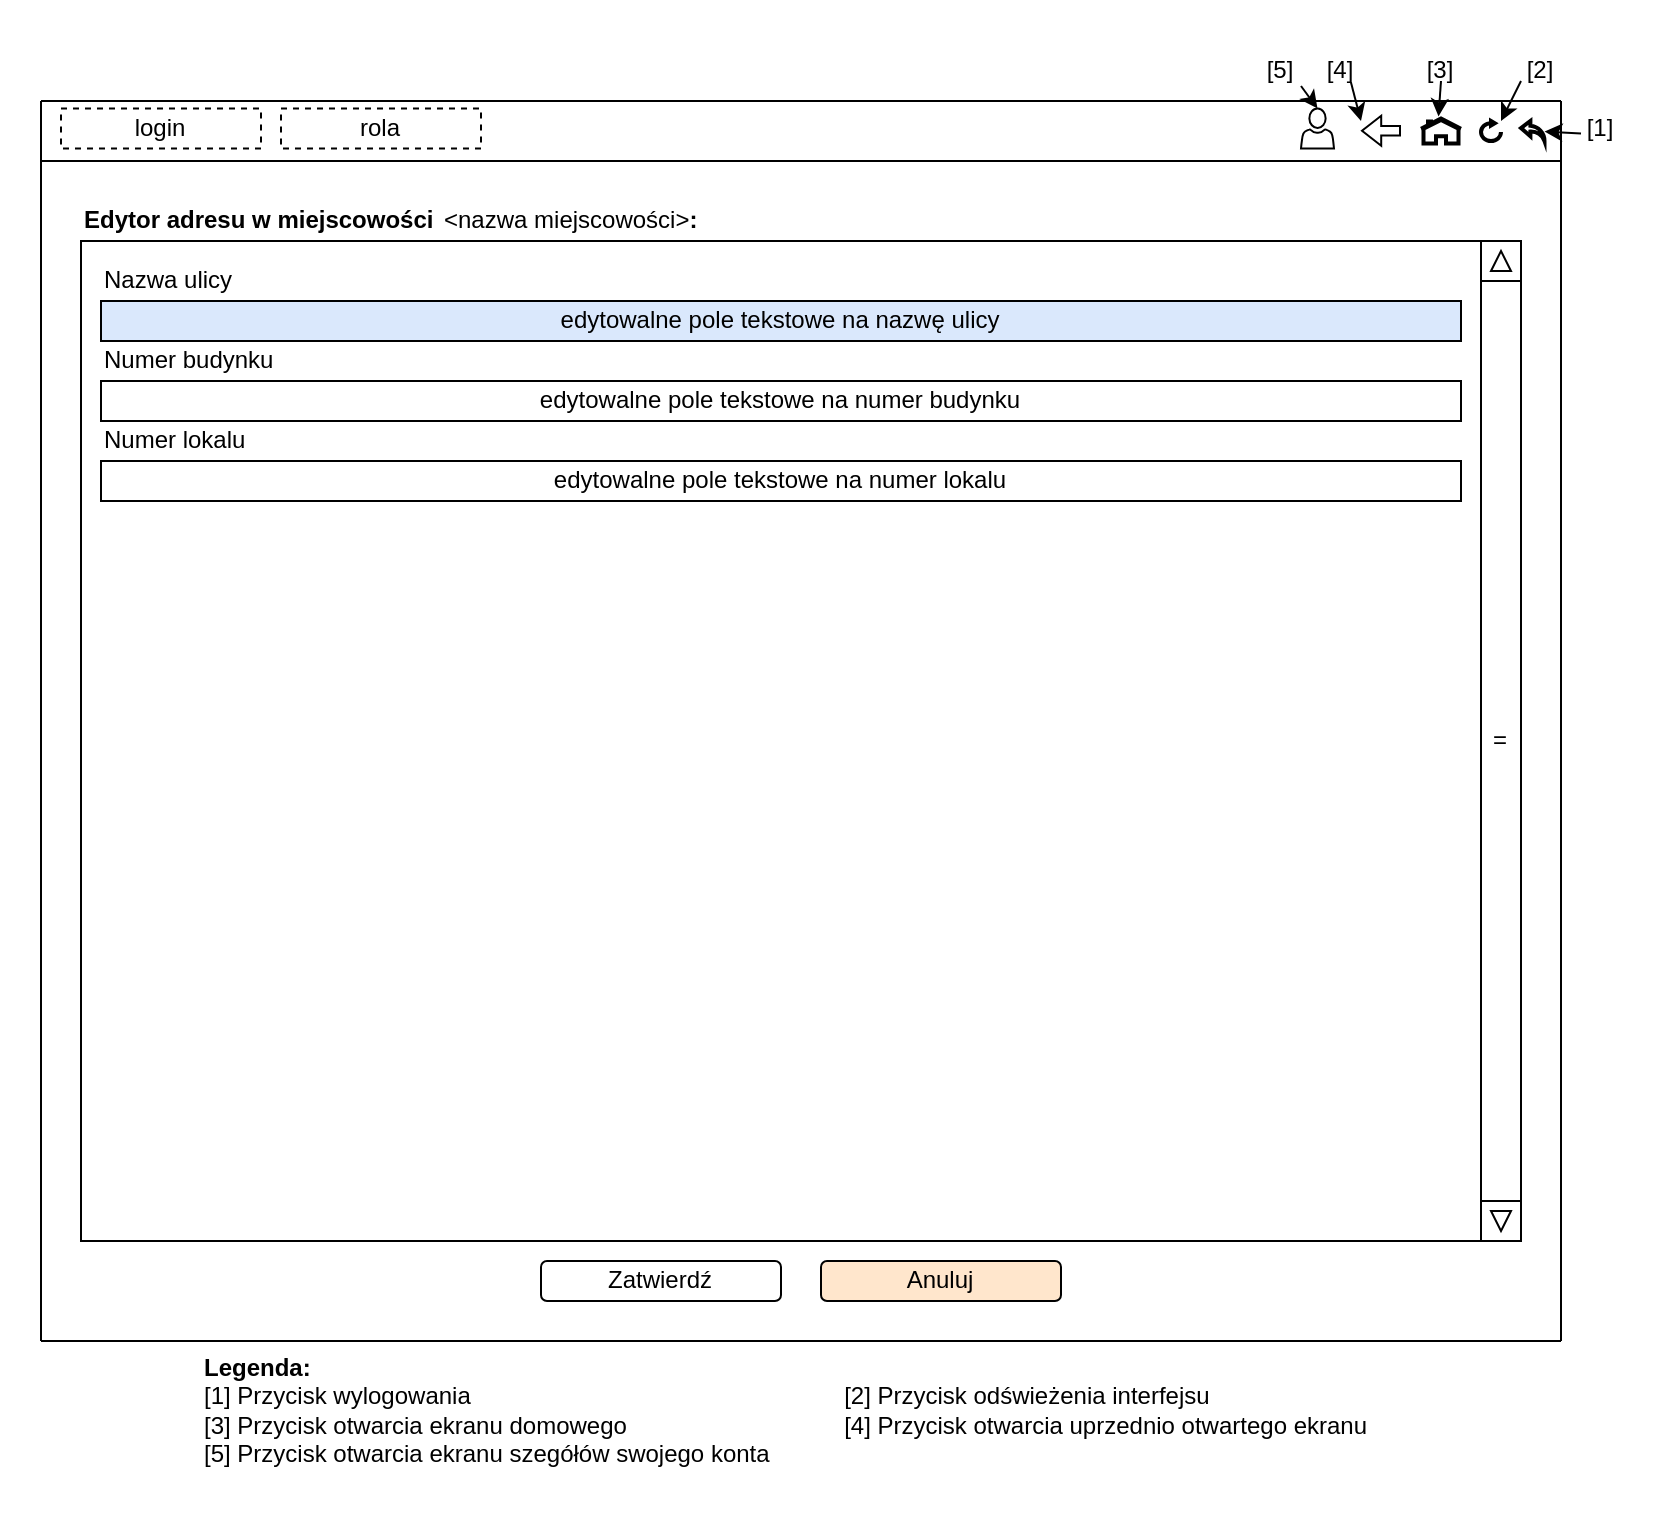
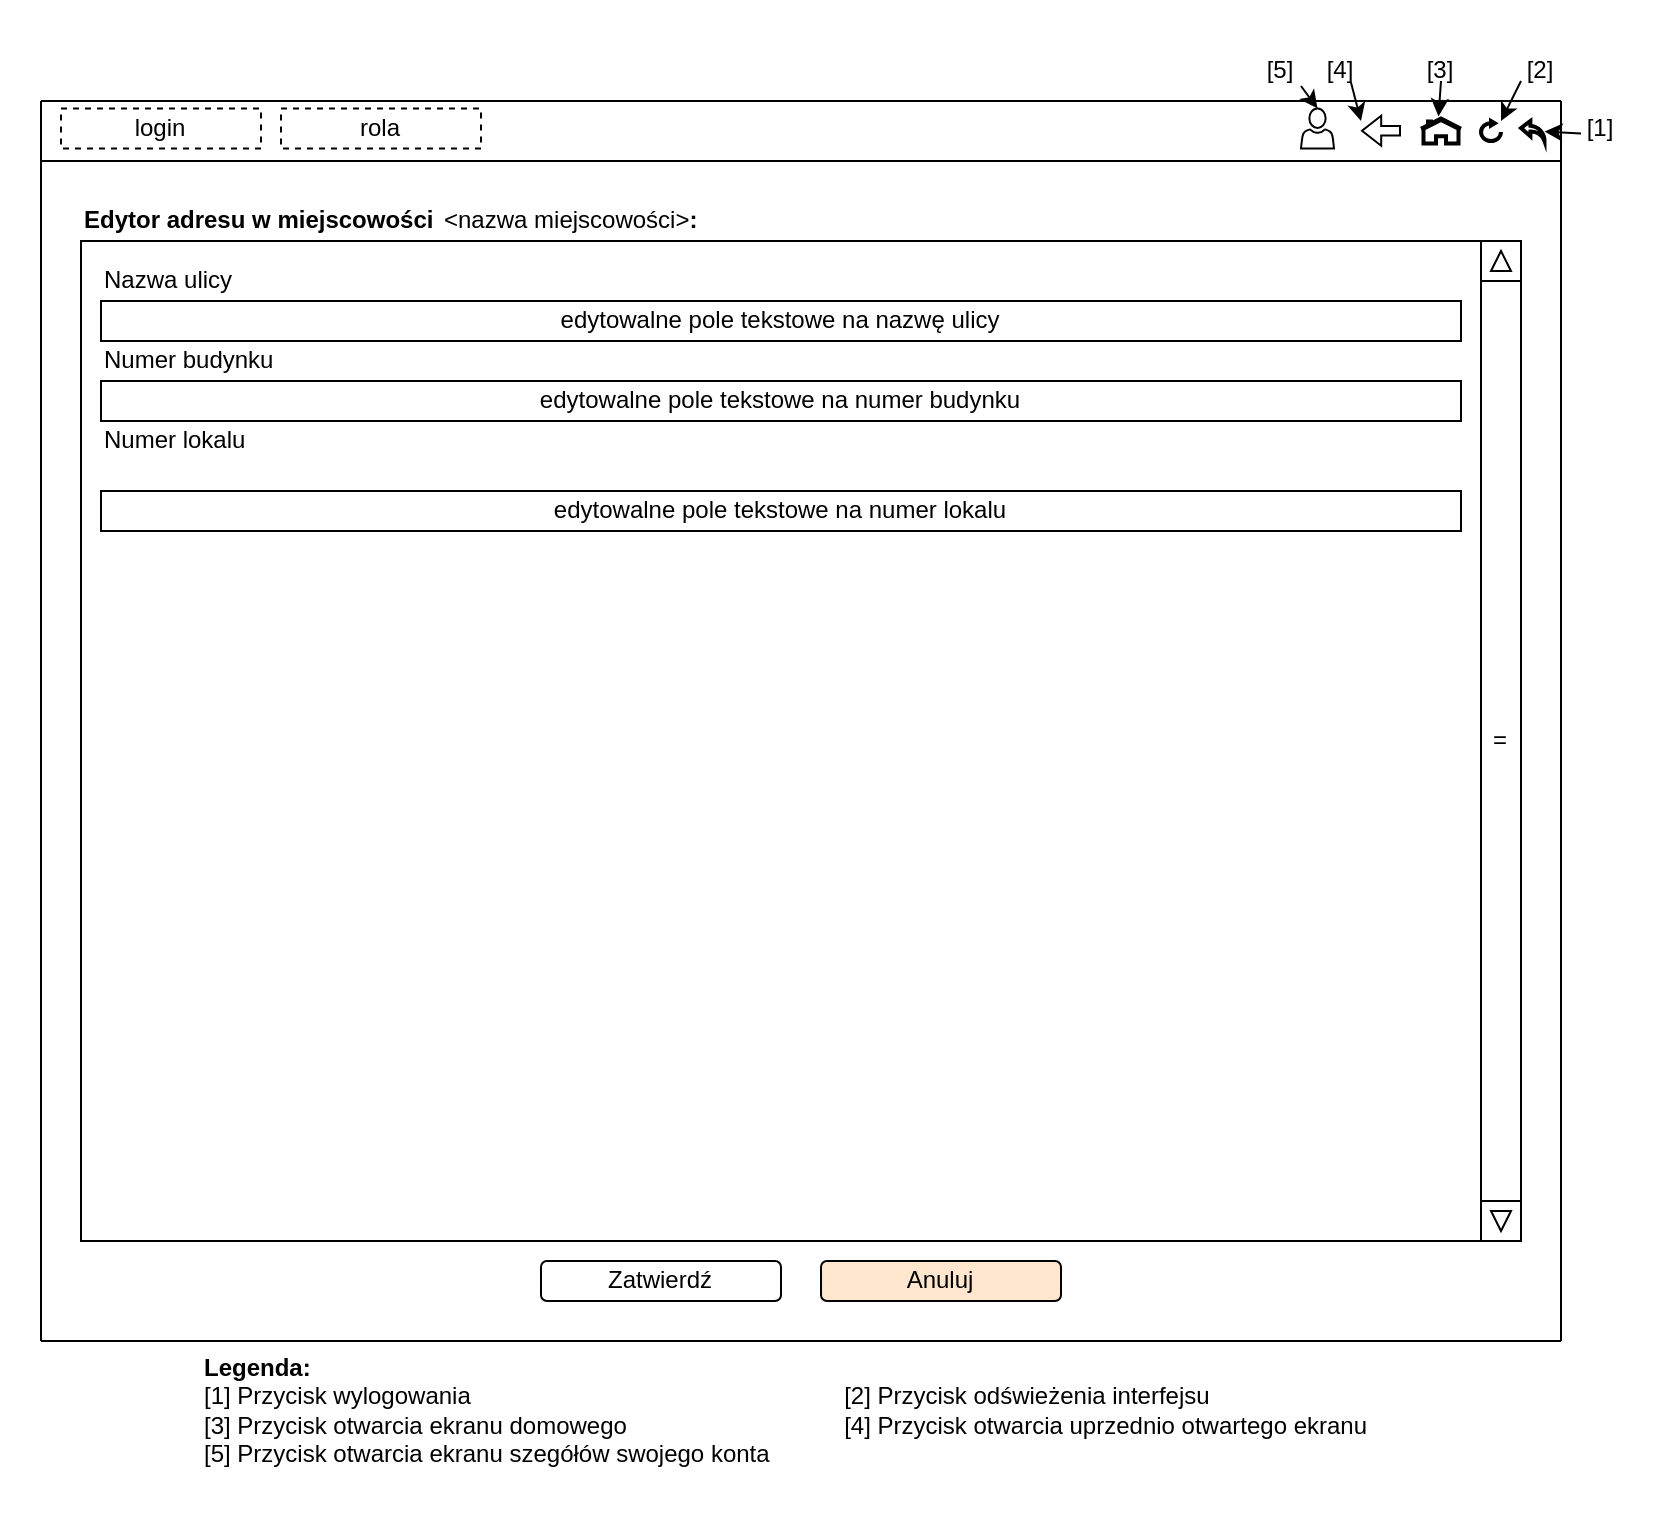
(781, 321) -> (781, 321)
(781, 481) -> (781, 511)
